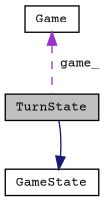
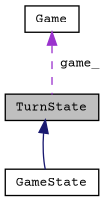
(61, 138) -> (43, 151)
